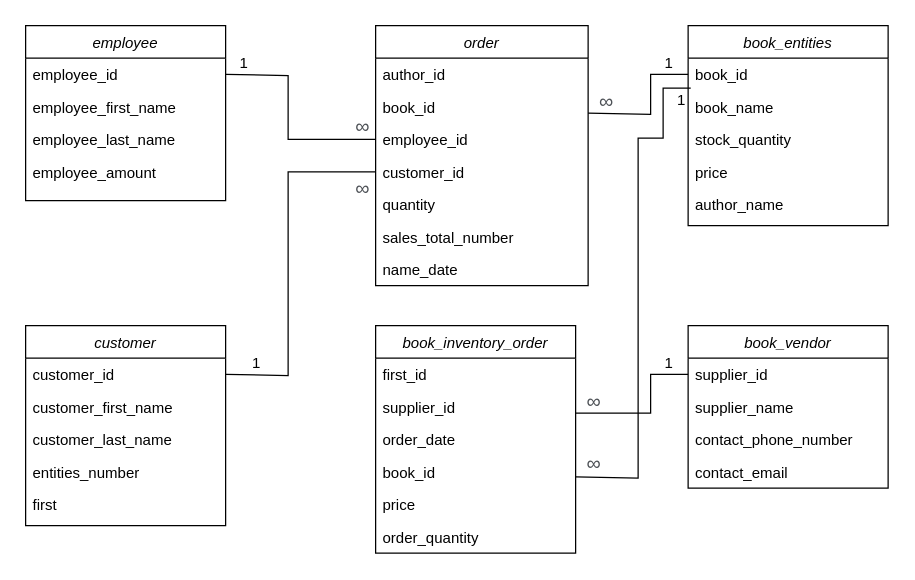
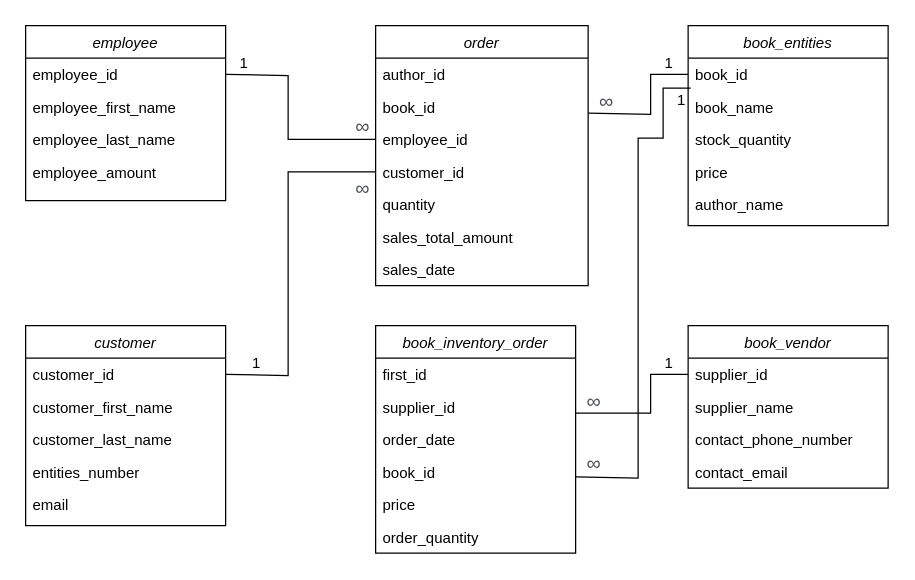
(454, 238) -> (454, 238)
(420, 270) -> (423, 270)
(52, 505) -> (50, 505)
